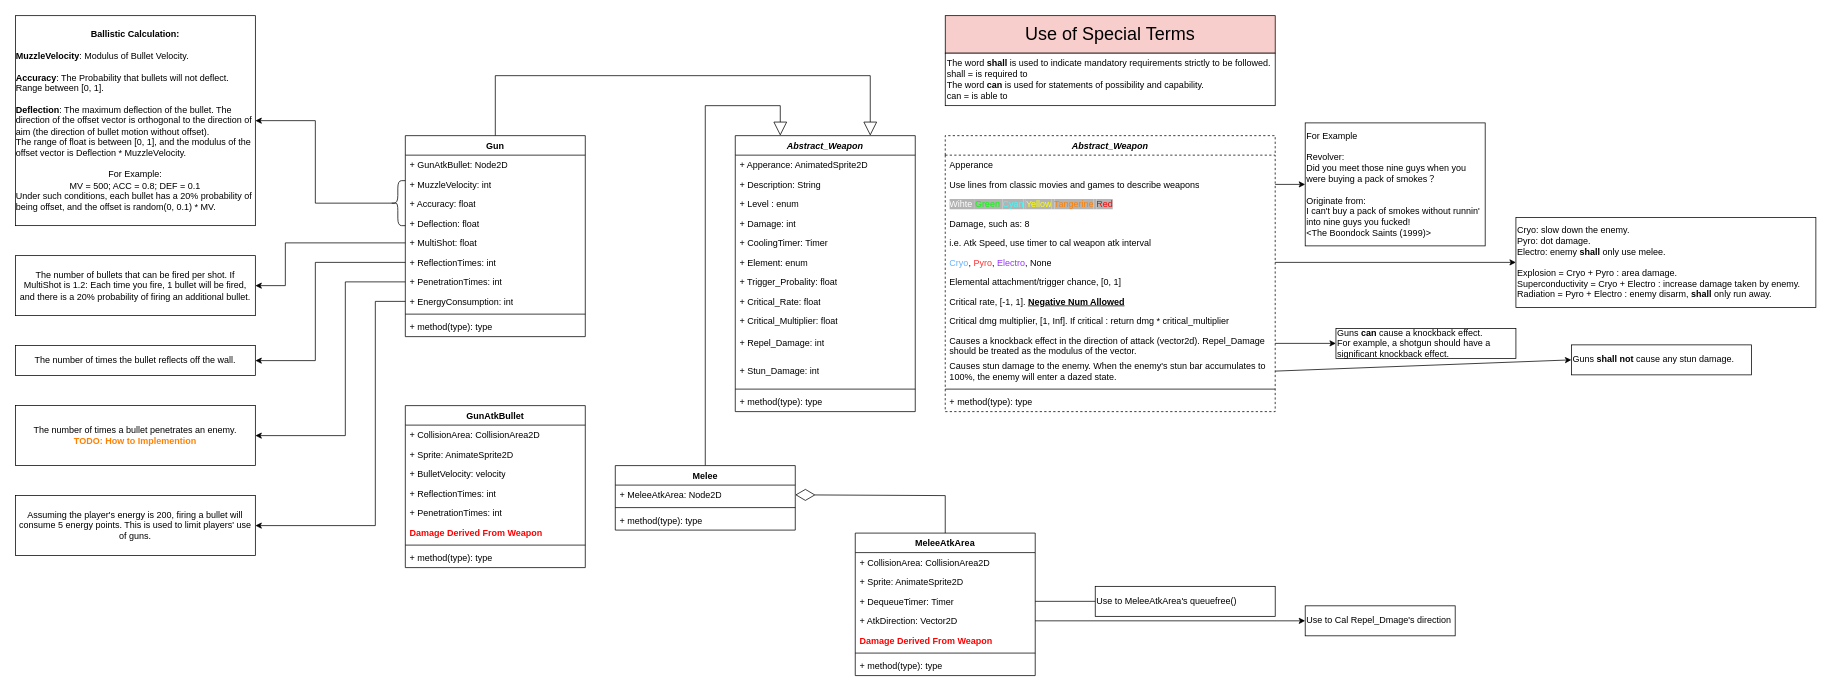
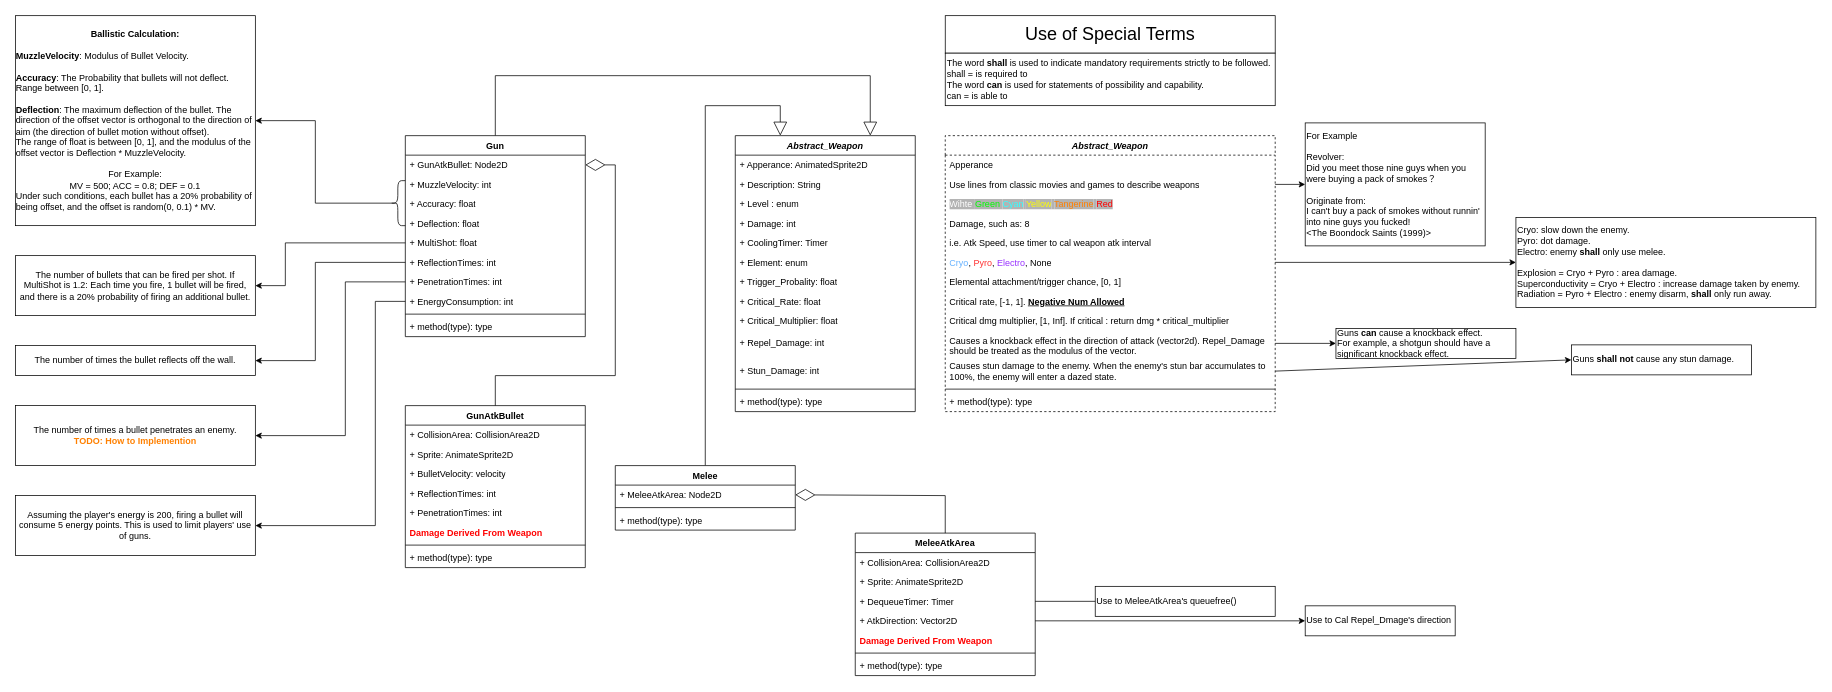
(1110, 34) -> (1110, 34)
none -> (615, 340)
